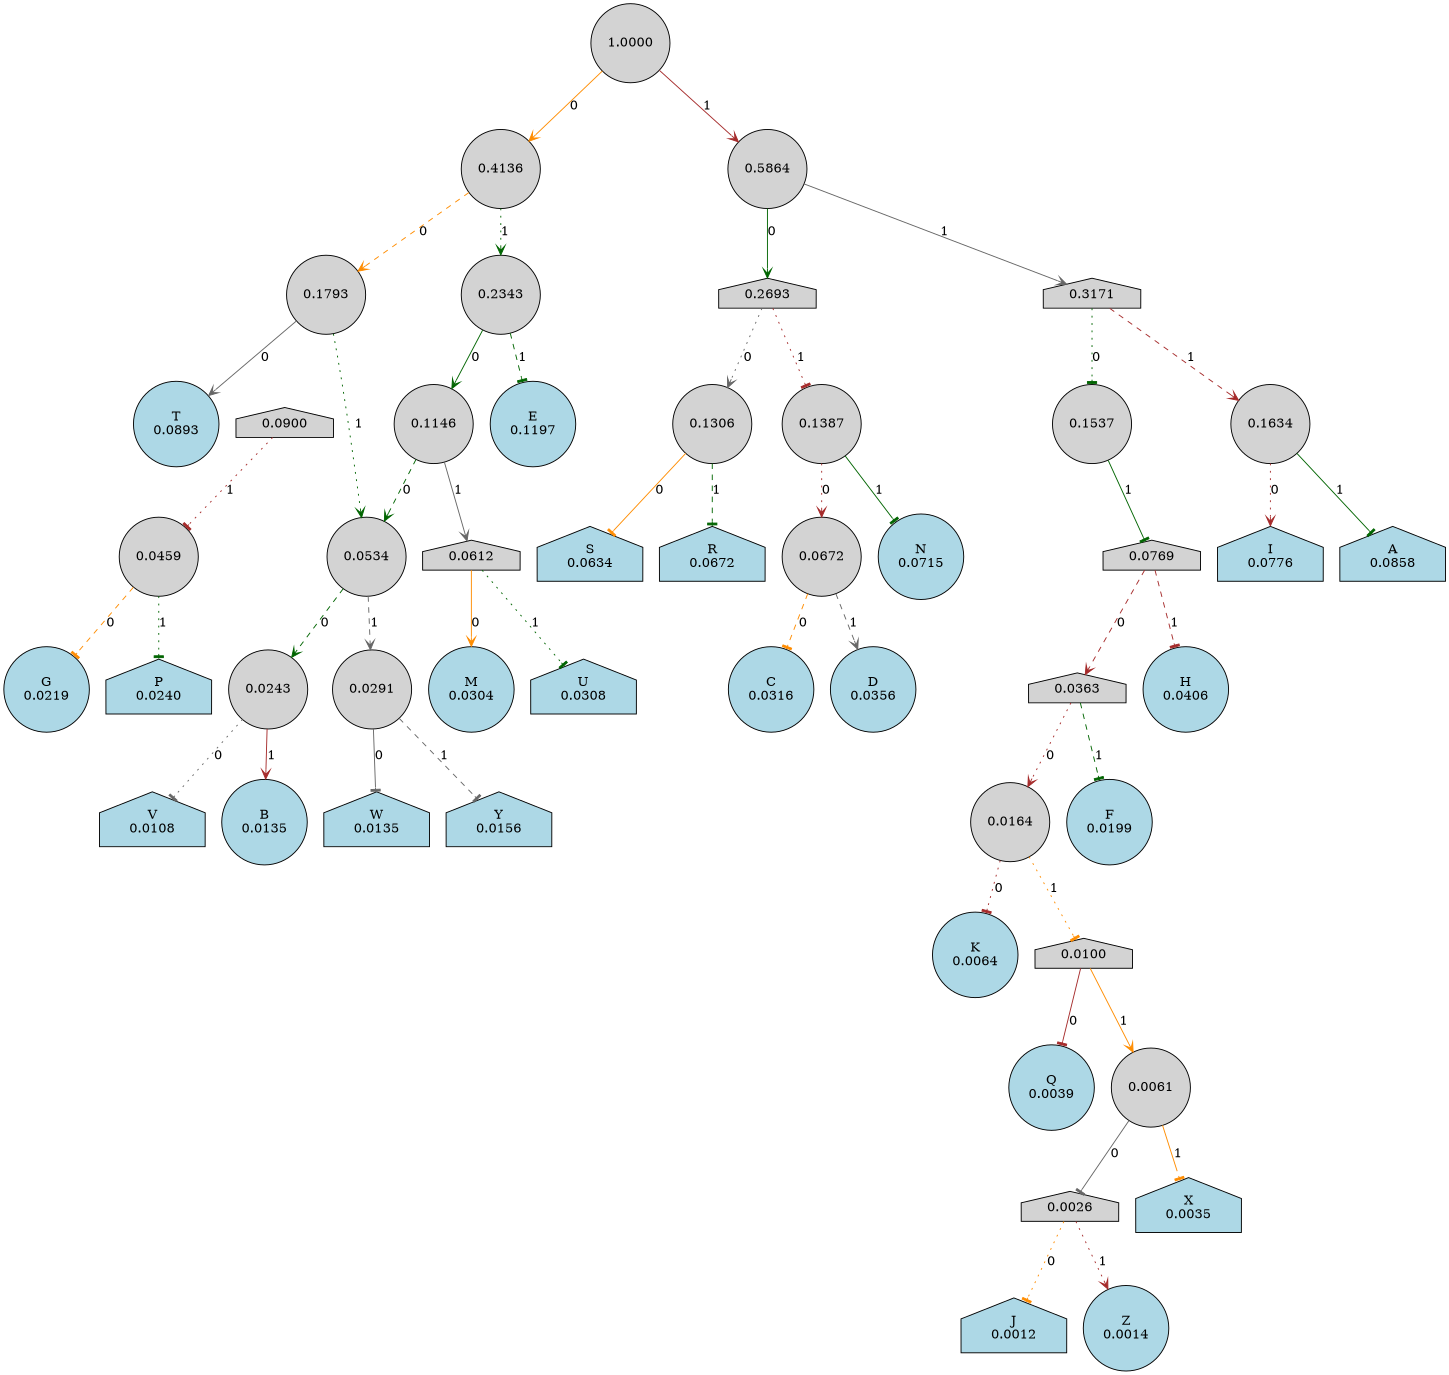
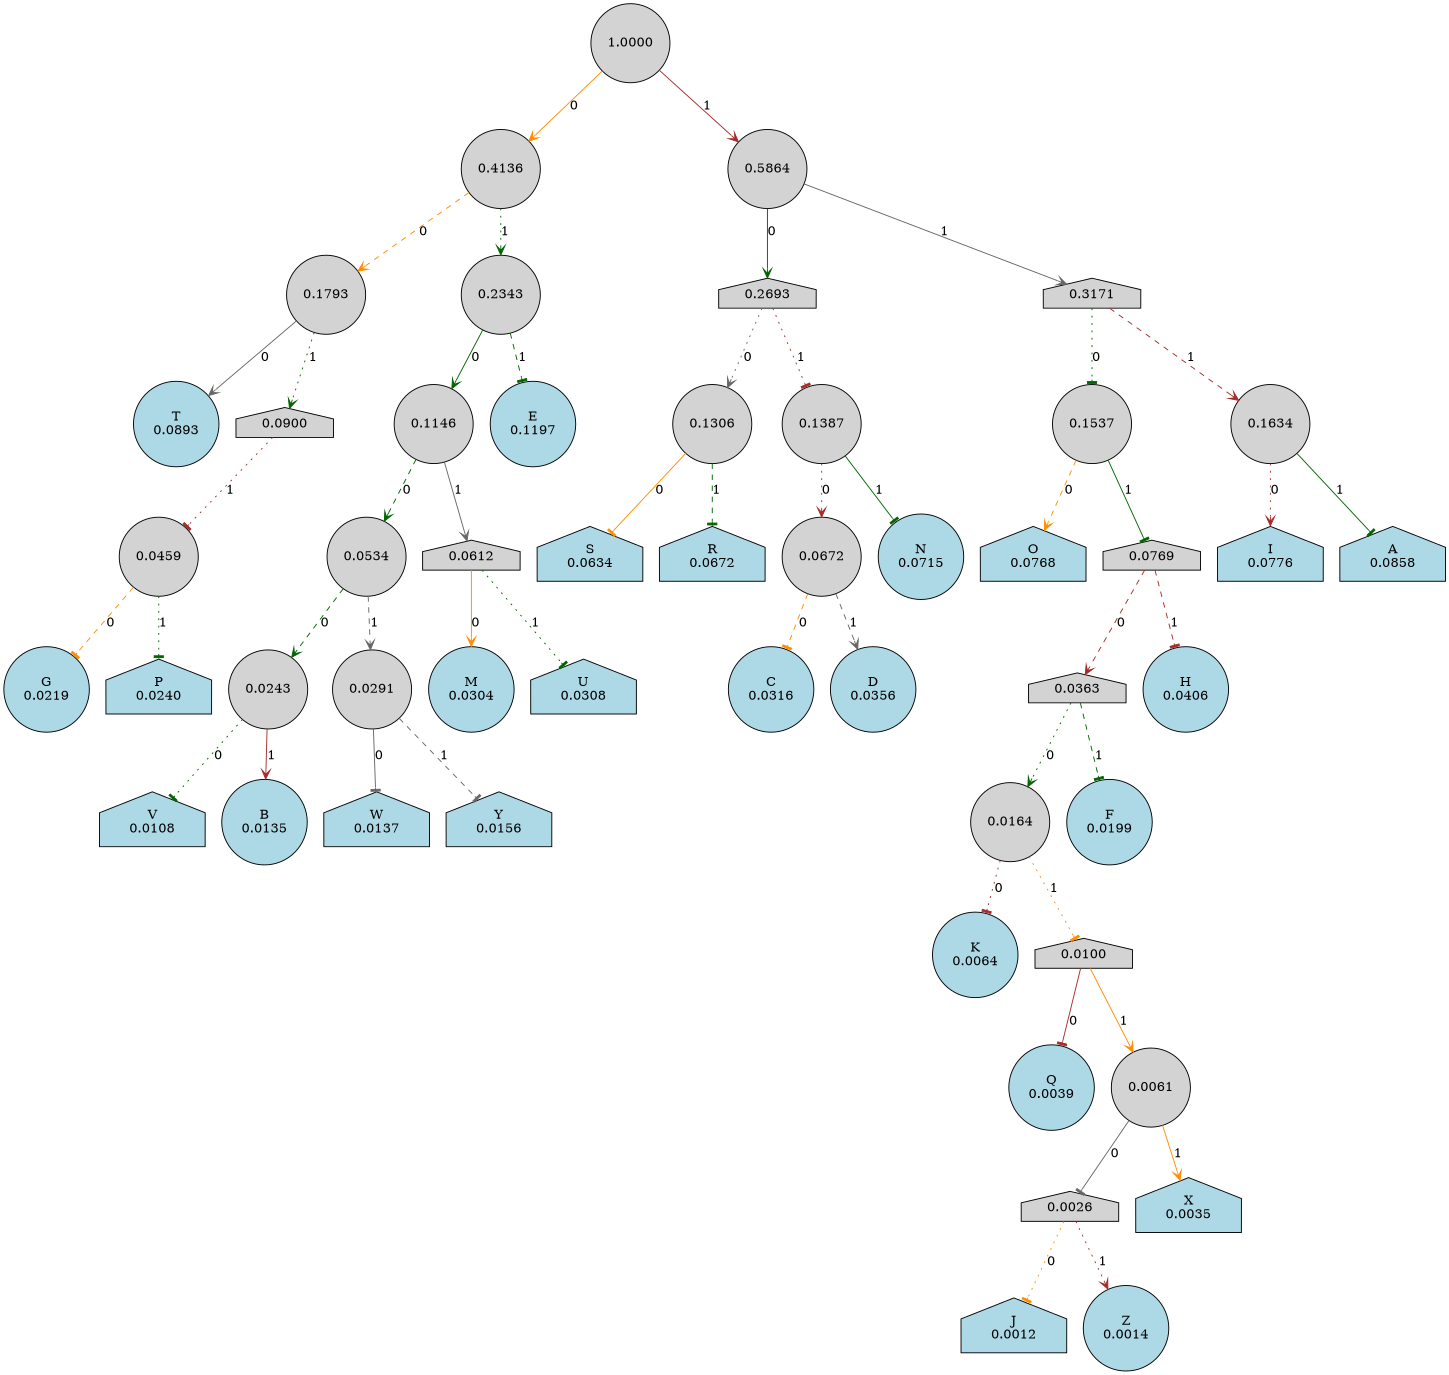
(348, 421) -> (303, 366)
none -> (1033, 557)
(1051, 741) -> (1051, 741)
(209, 757) -> (209, 757)
(377, 822) -> (377, 822)
(1170, 1148) -> (1170, 1148)
